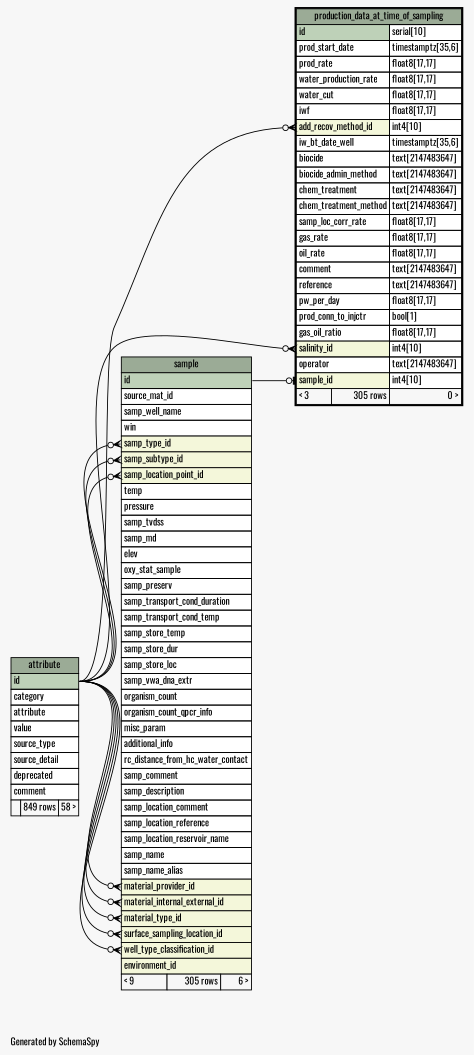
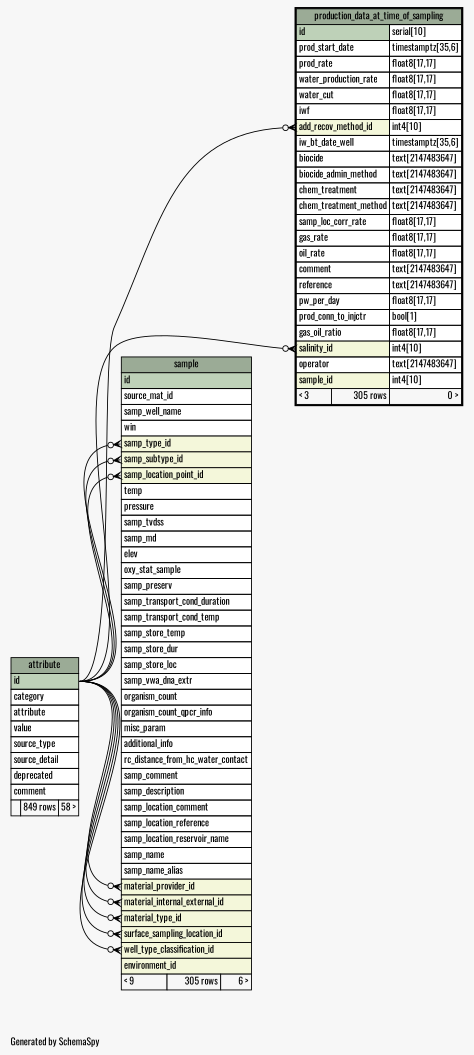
(269, 381) -> none
